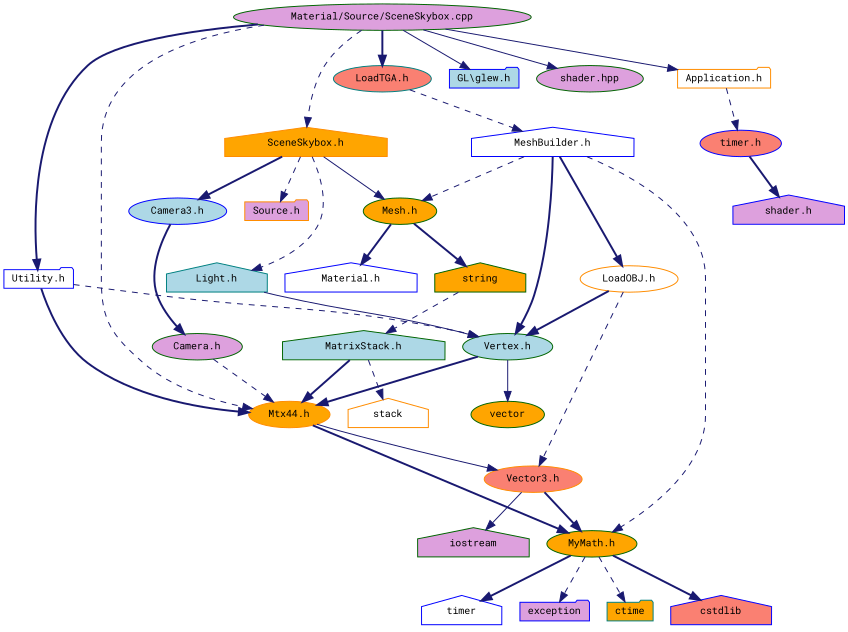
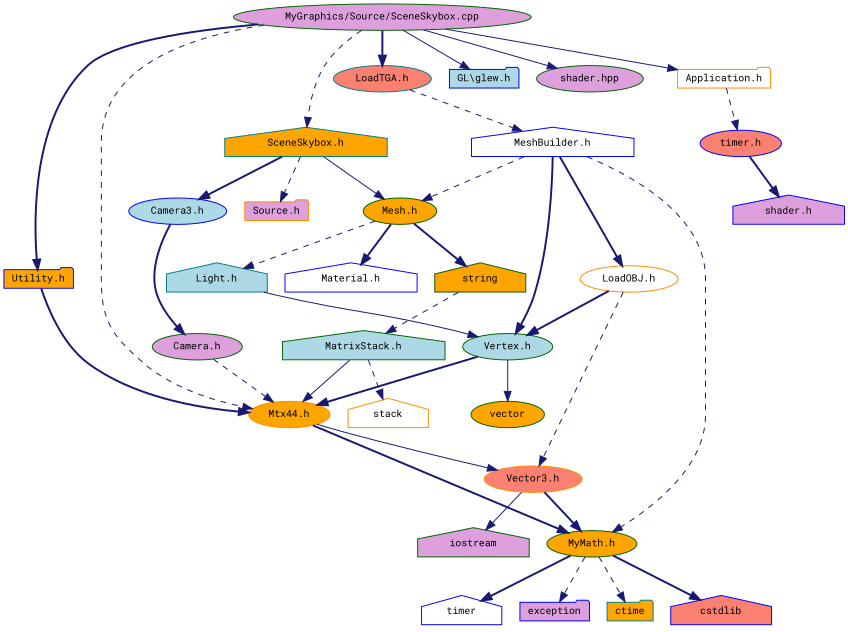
(382, 17) -> (382, 17)
(306, 143) -> (306, 143)
(318, 226) -> (314, 243)
(39, 279) -> (39, 279)
(272, 306) -> none
(330, 378) -> (330, 378)
